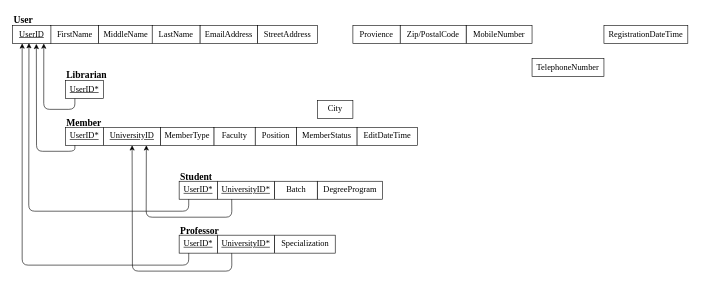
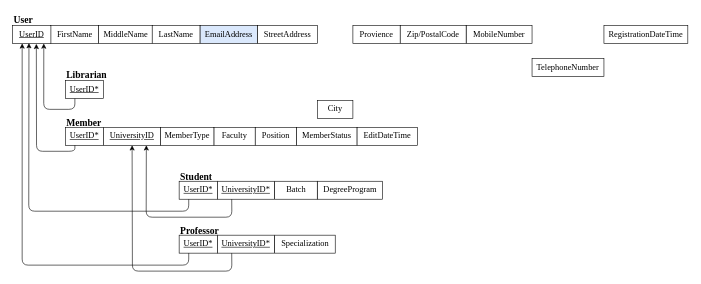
(229, 35) -> (229, 35)
